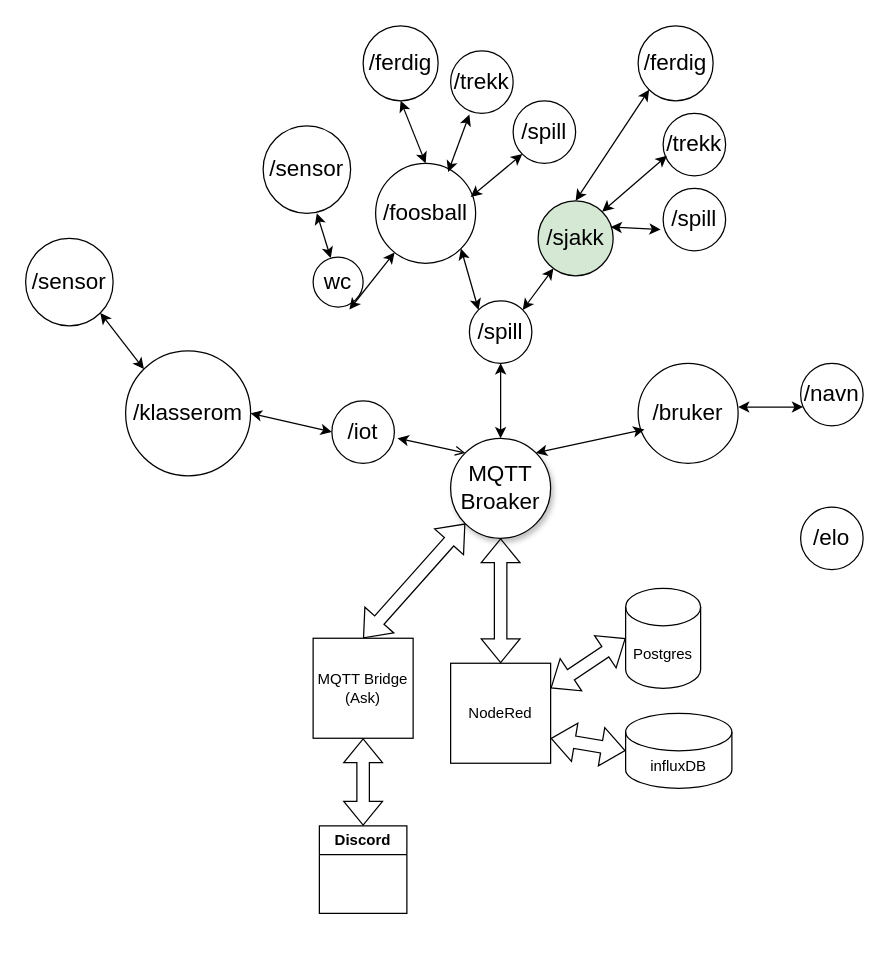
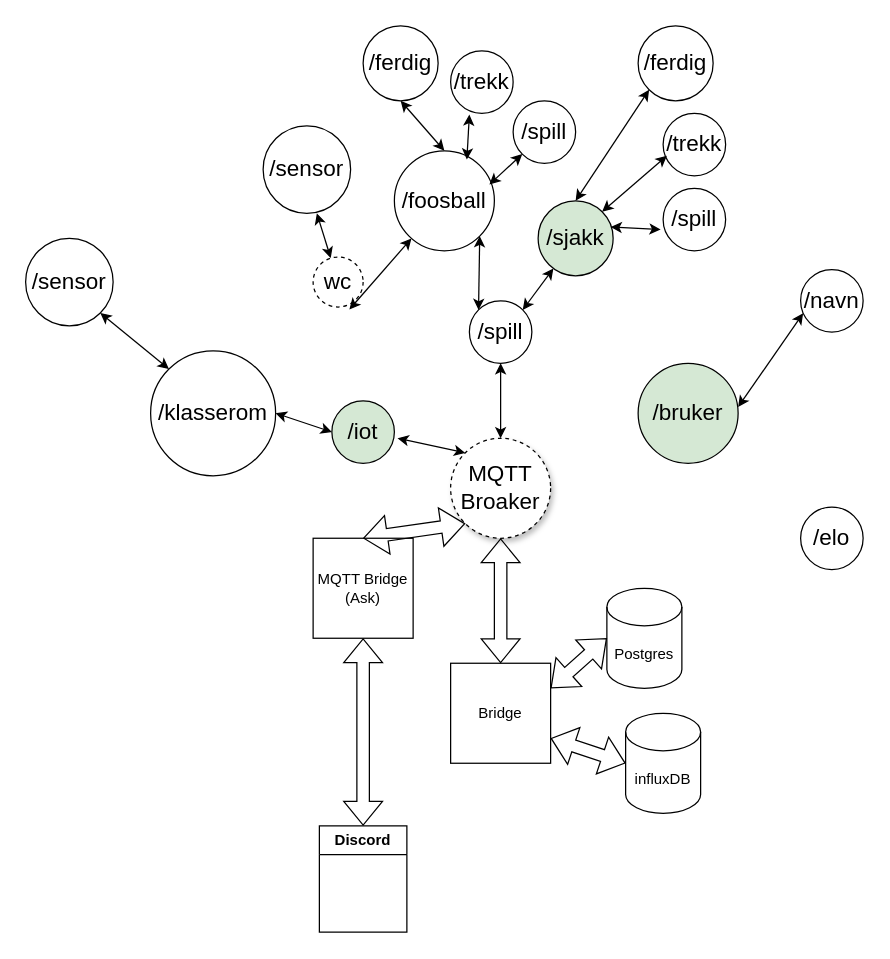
(426, 213) -> (444, 201)
(338, 282) -> (338, 282)
(832, 394) -> (832, 301)
(188, 413) -> (213, 413)
(688, 413) -> (688, 413)
(363, 432) -> (363, 432)
(590, 441) -> none
(458, 451) -> (456, 451)
(501, 488) -> (501, 488)
(663, 638) -> (644, 638)
(363, 688) -> (363, 588)
(501, 713) -> (501, 713)
(679, 751) -> (663, 763)
(363, 869) -> (363, 879)
